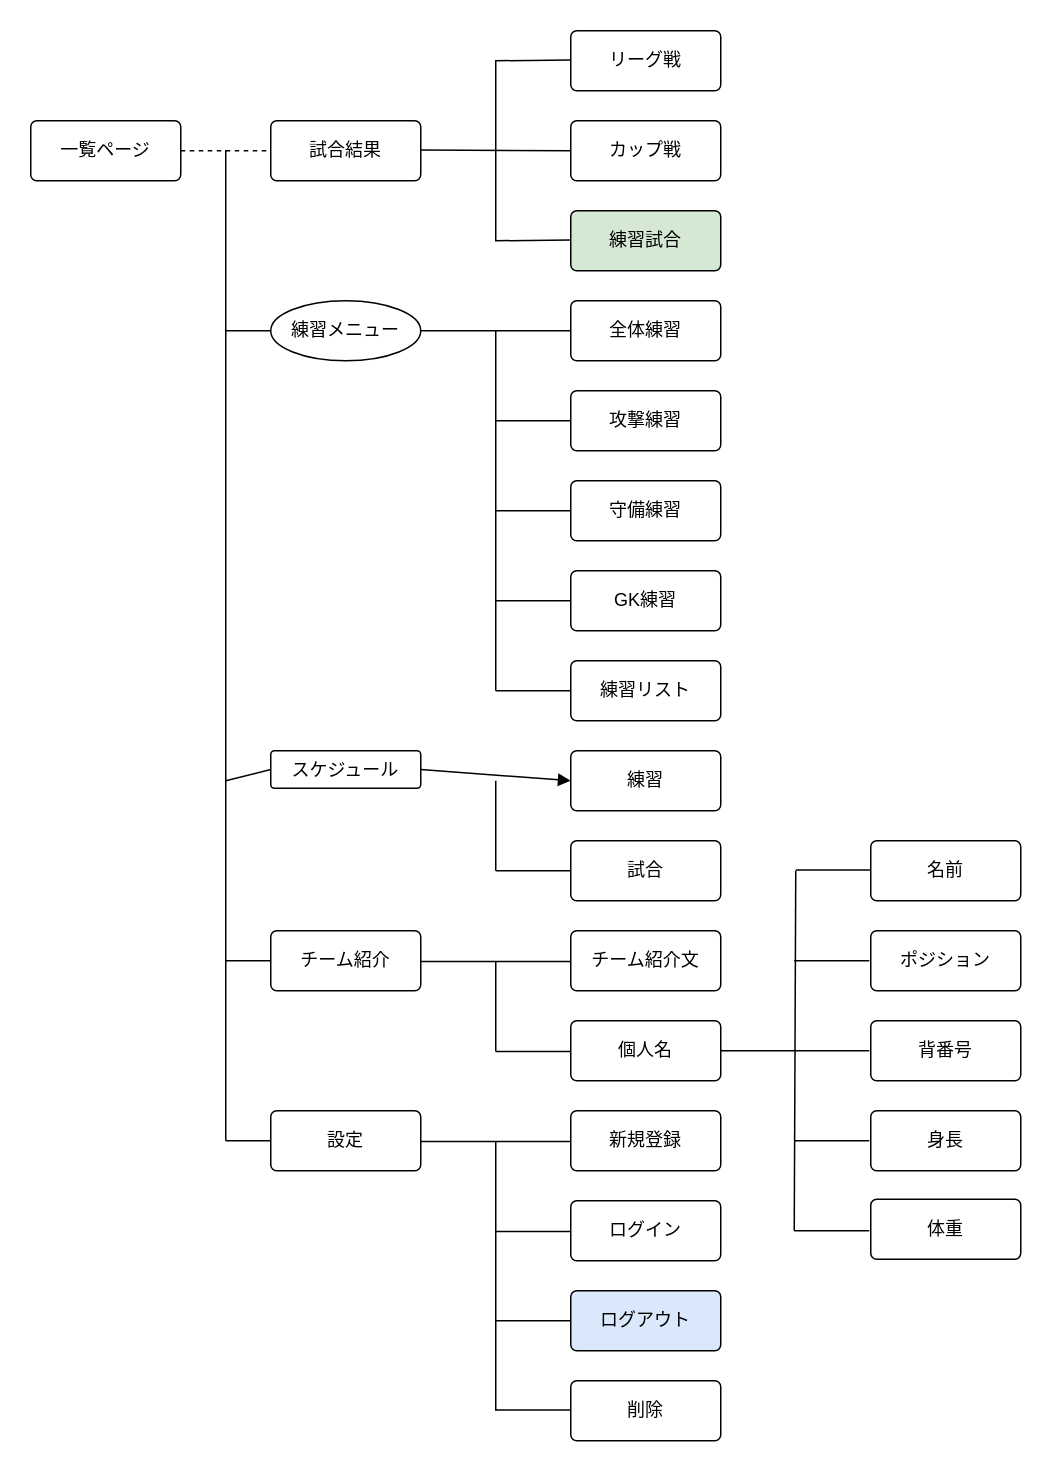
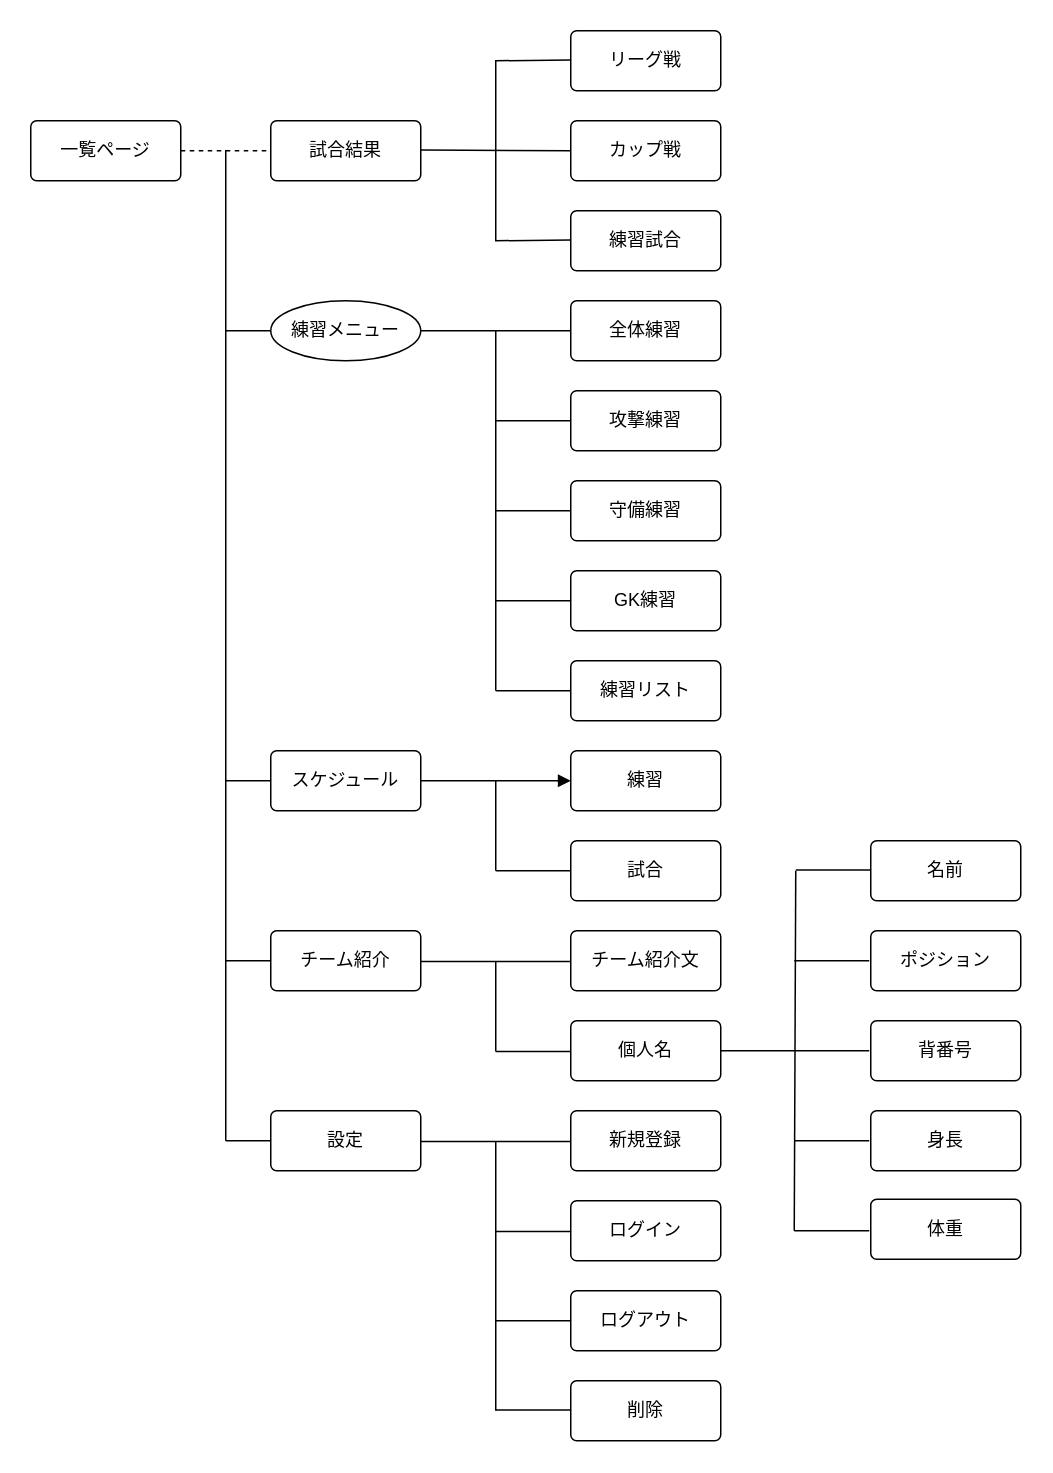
(646, 241) -> (646, 241)
(346, 770) -> (346, 781)
(646, 1321) -> (646, 1321)
